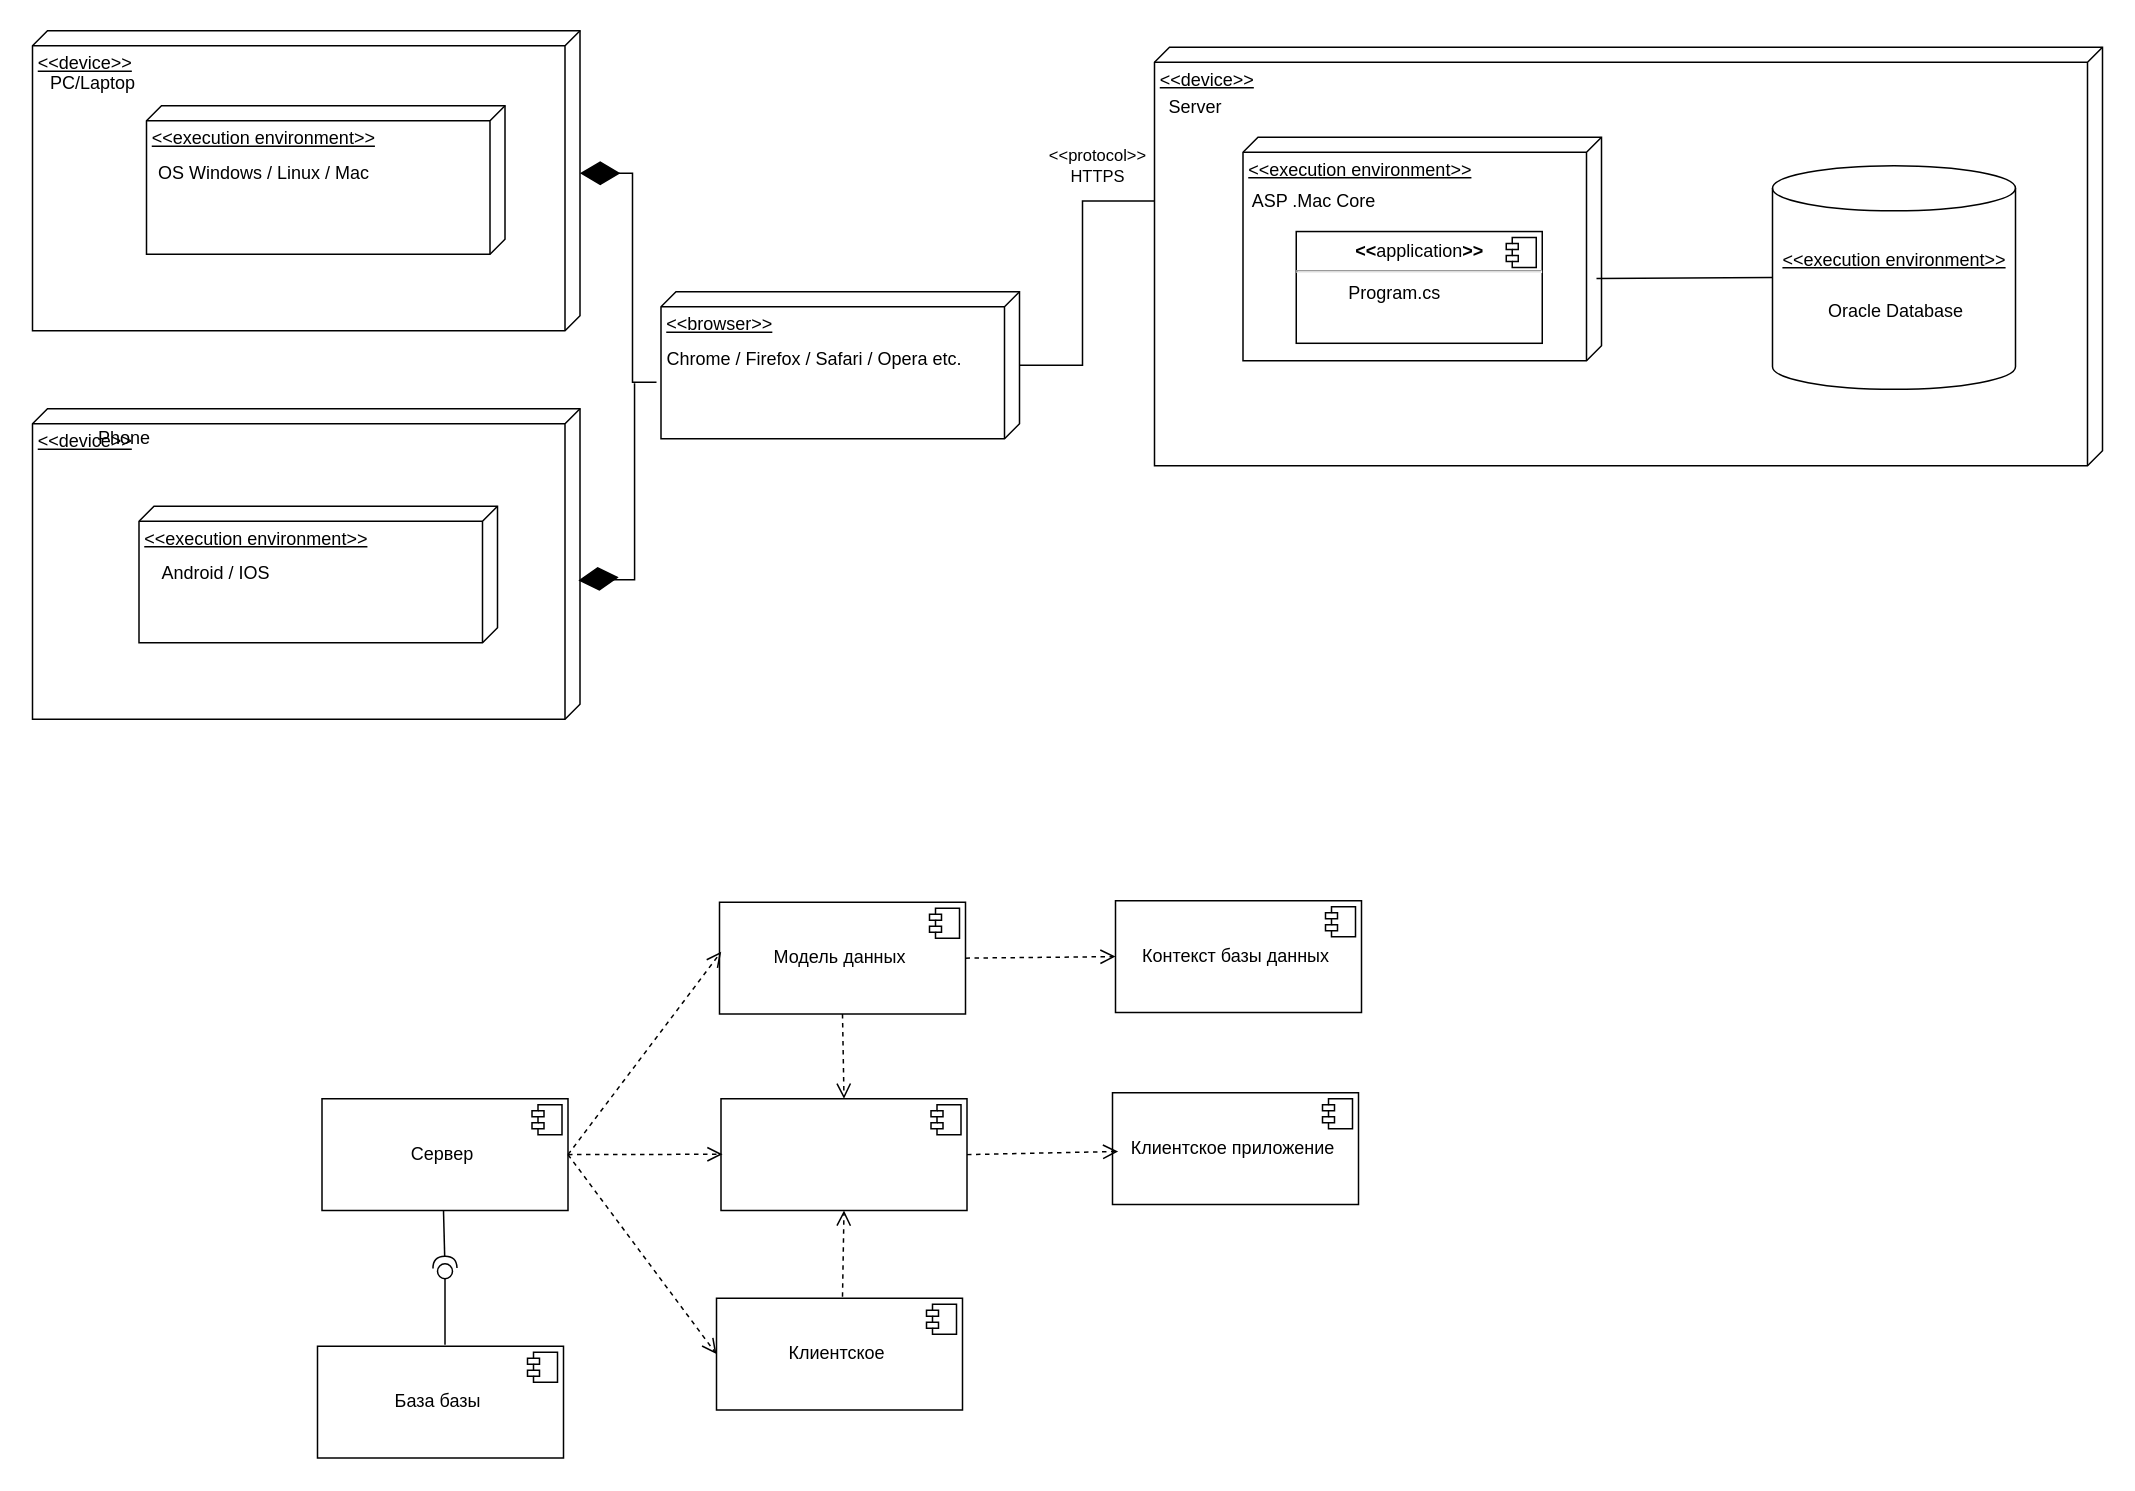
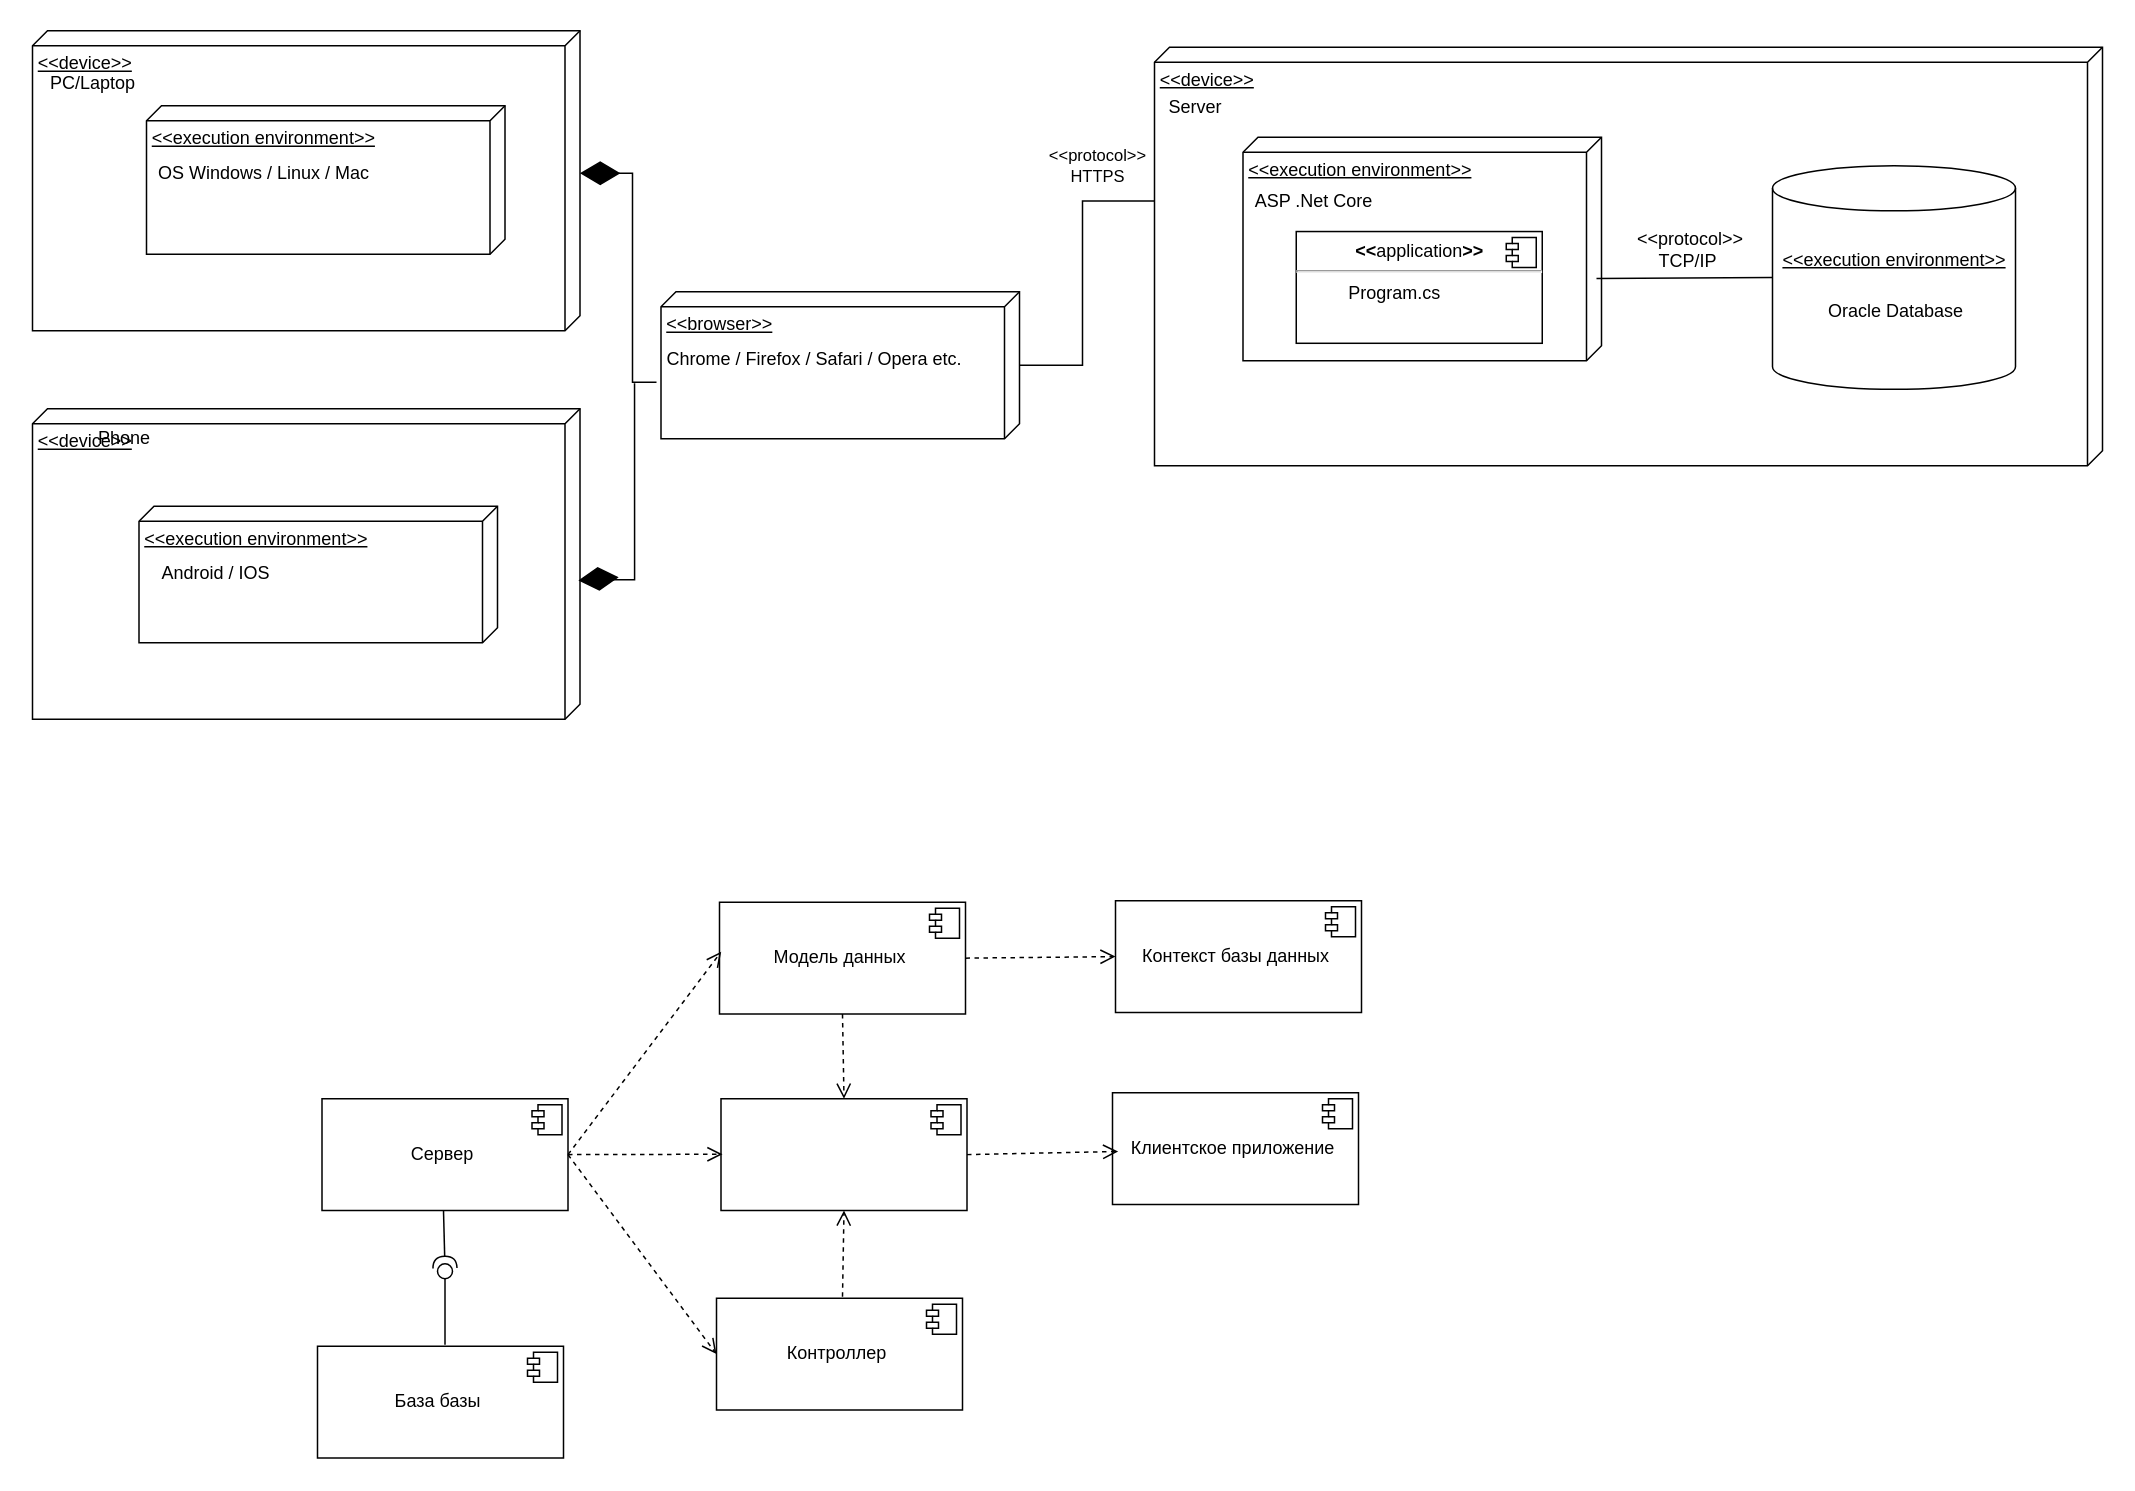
(1314, 202) -> (1314, 202)
none -> (1690, 249)
(837, 1354) -> (837, 1354)
